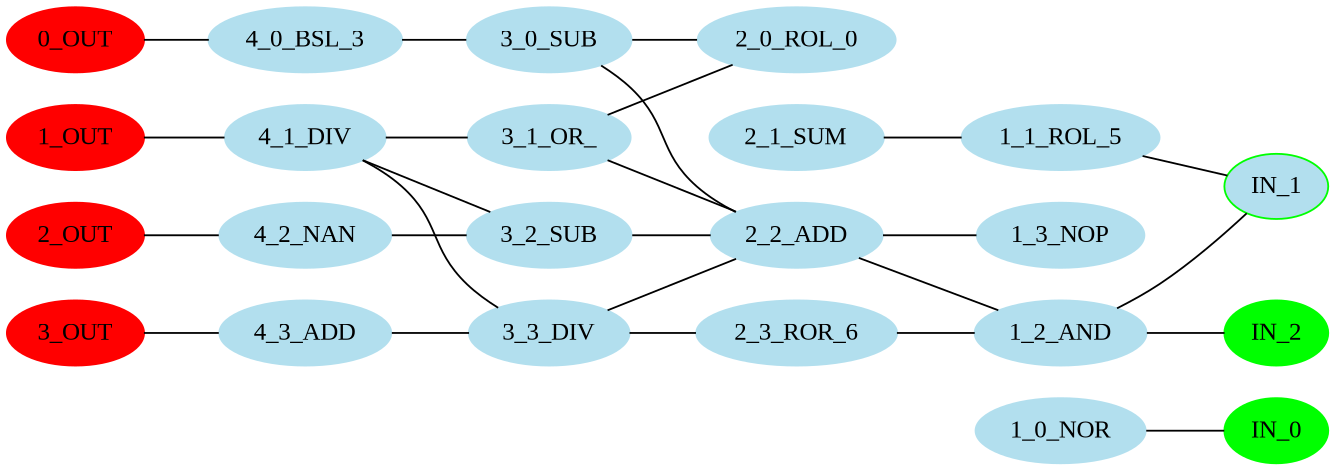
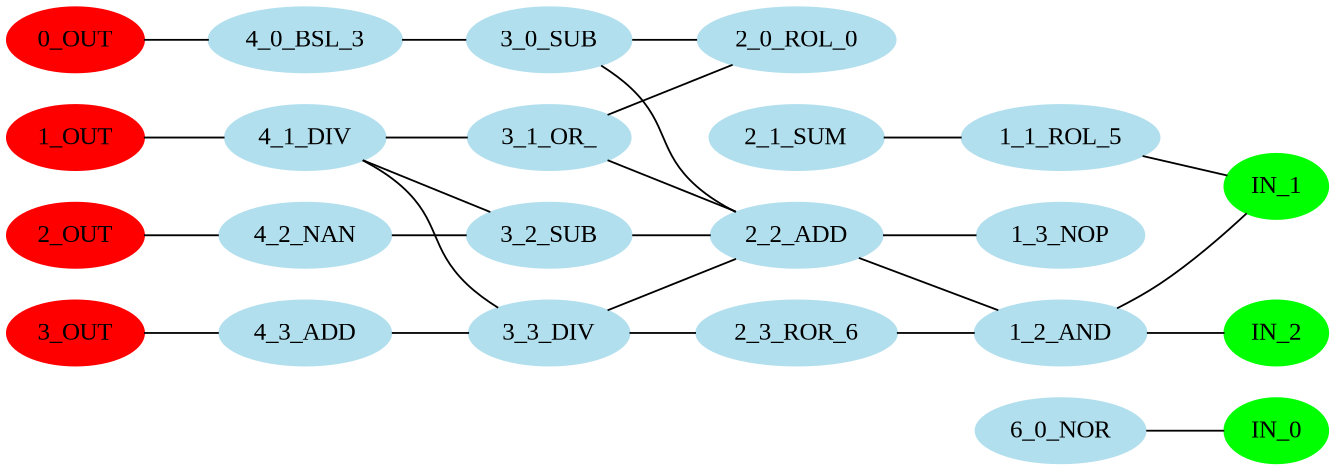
(1276, 186) -> (1276, 186)
(1061, 431) -> (1061, 431)
